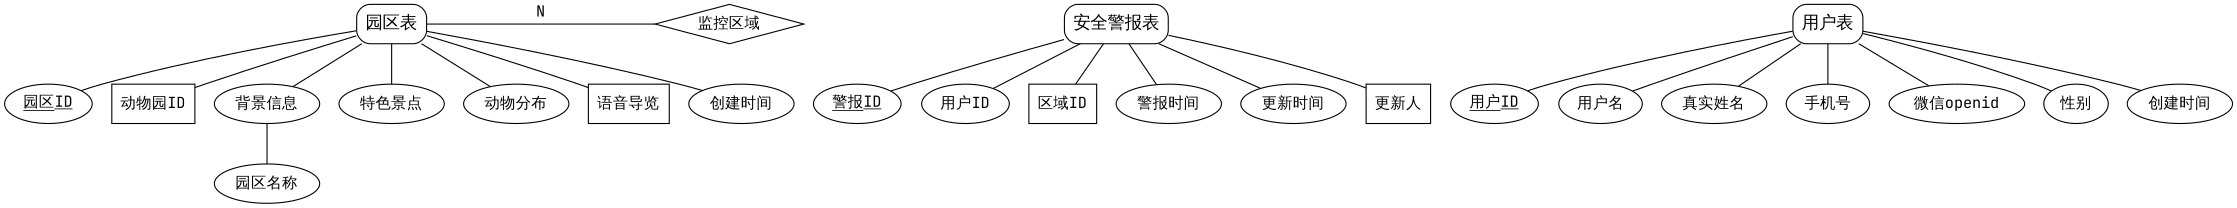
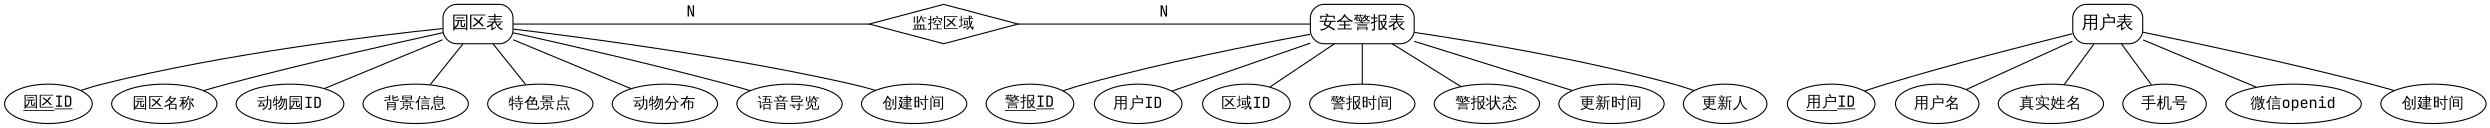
none -> (1164, 24)
(153, 104) -> (290, 104)
(629, 104) -> (790, 104)
(1063, 104) -> (1246, 104)
(1398, 104) -> (1725, 104)
none -> (1487, 104)
(2076, 104) -> none
(267, 144) -> (323, 60)
